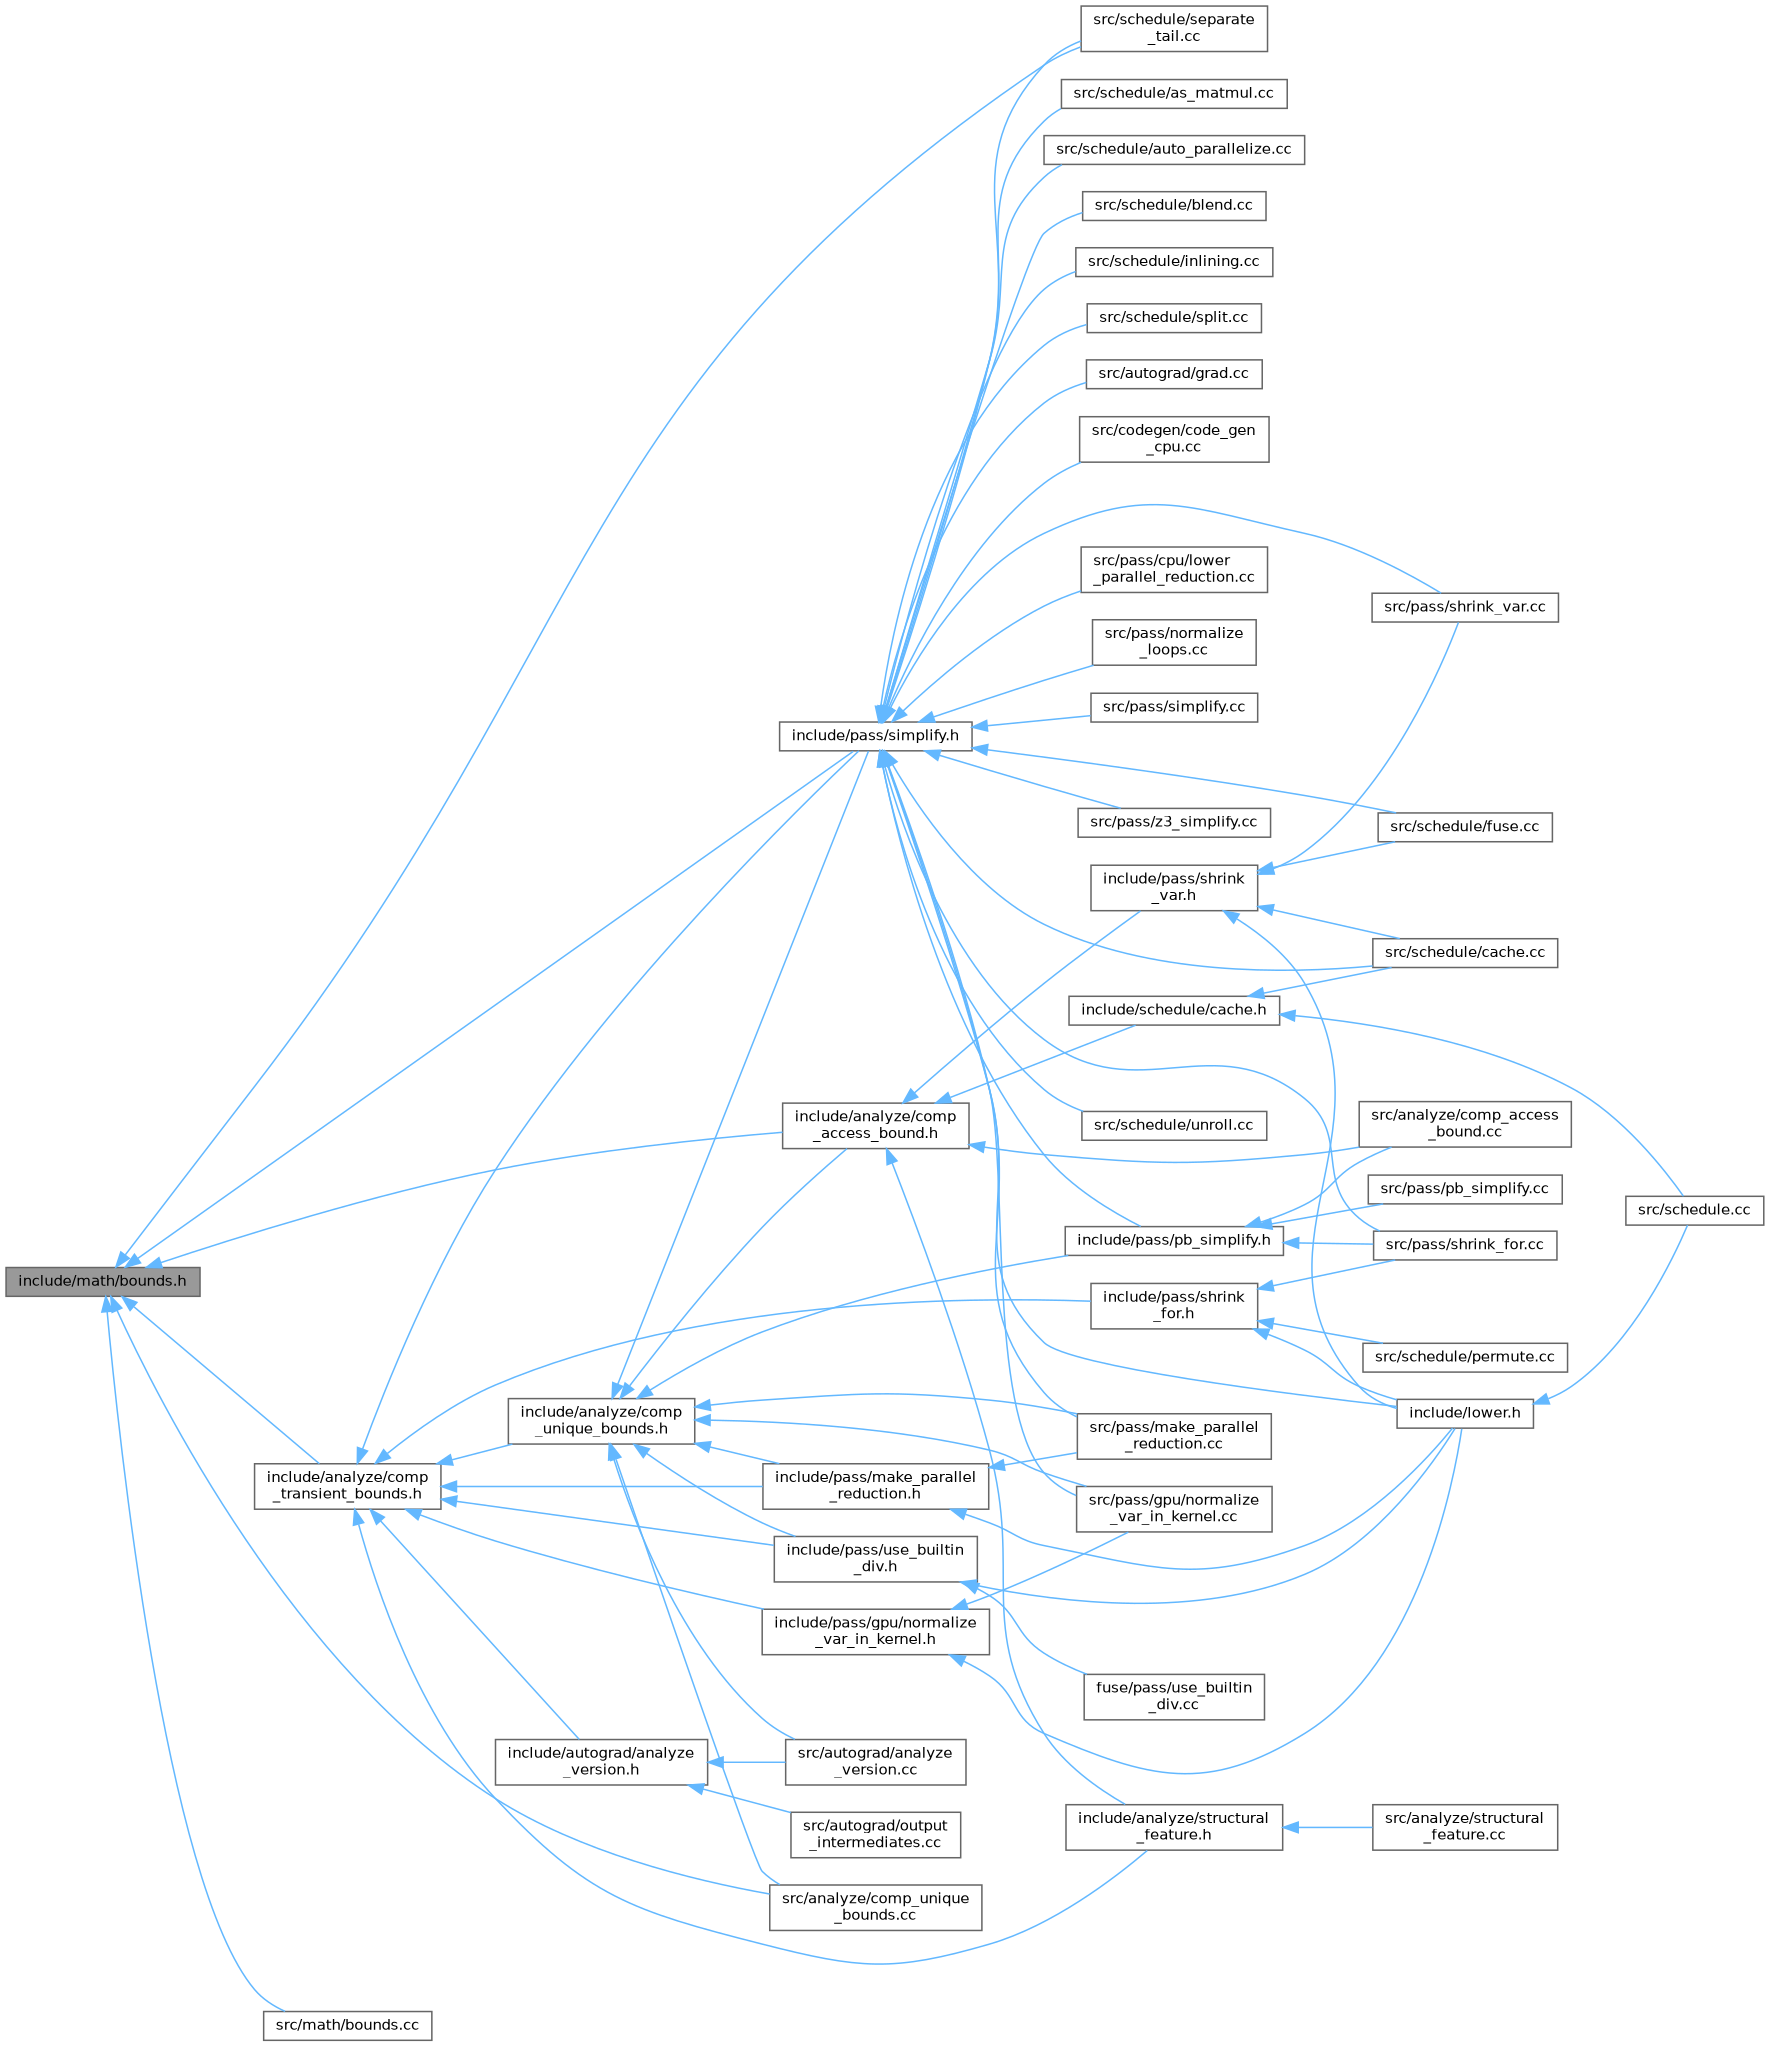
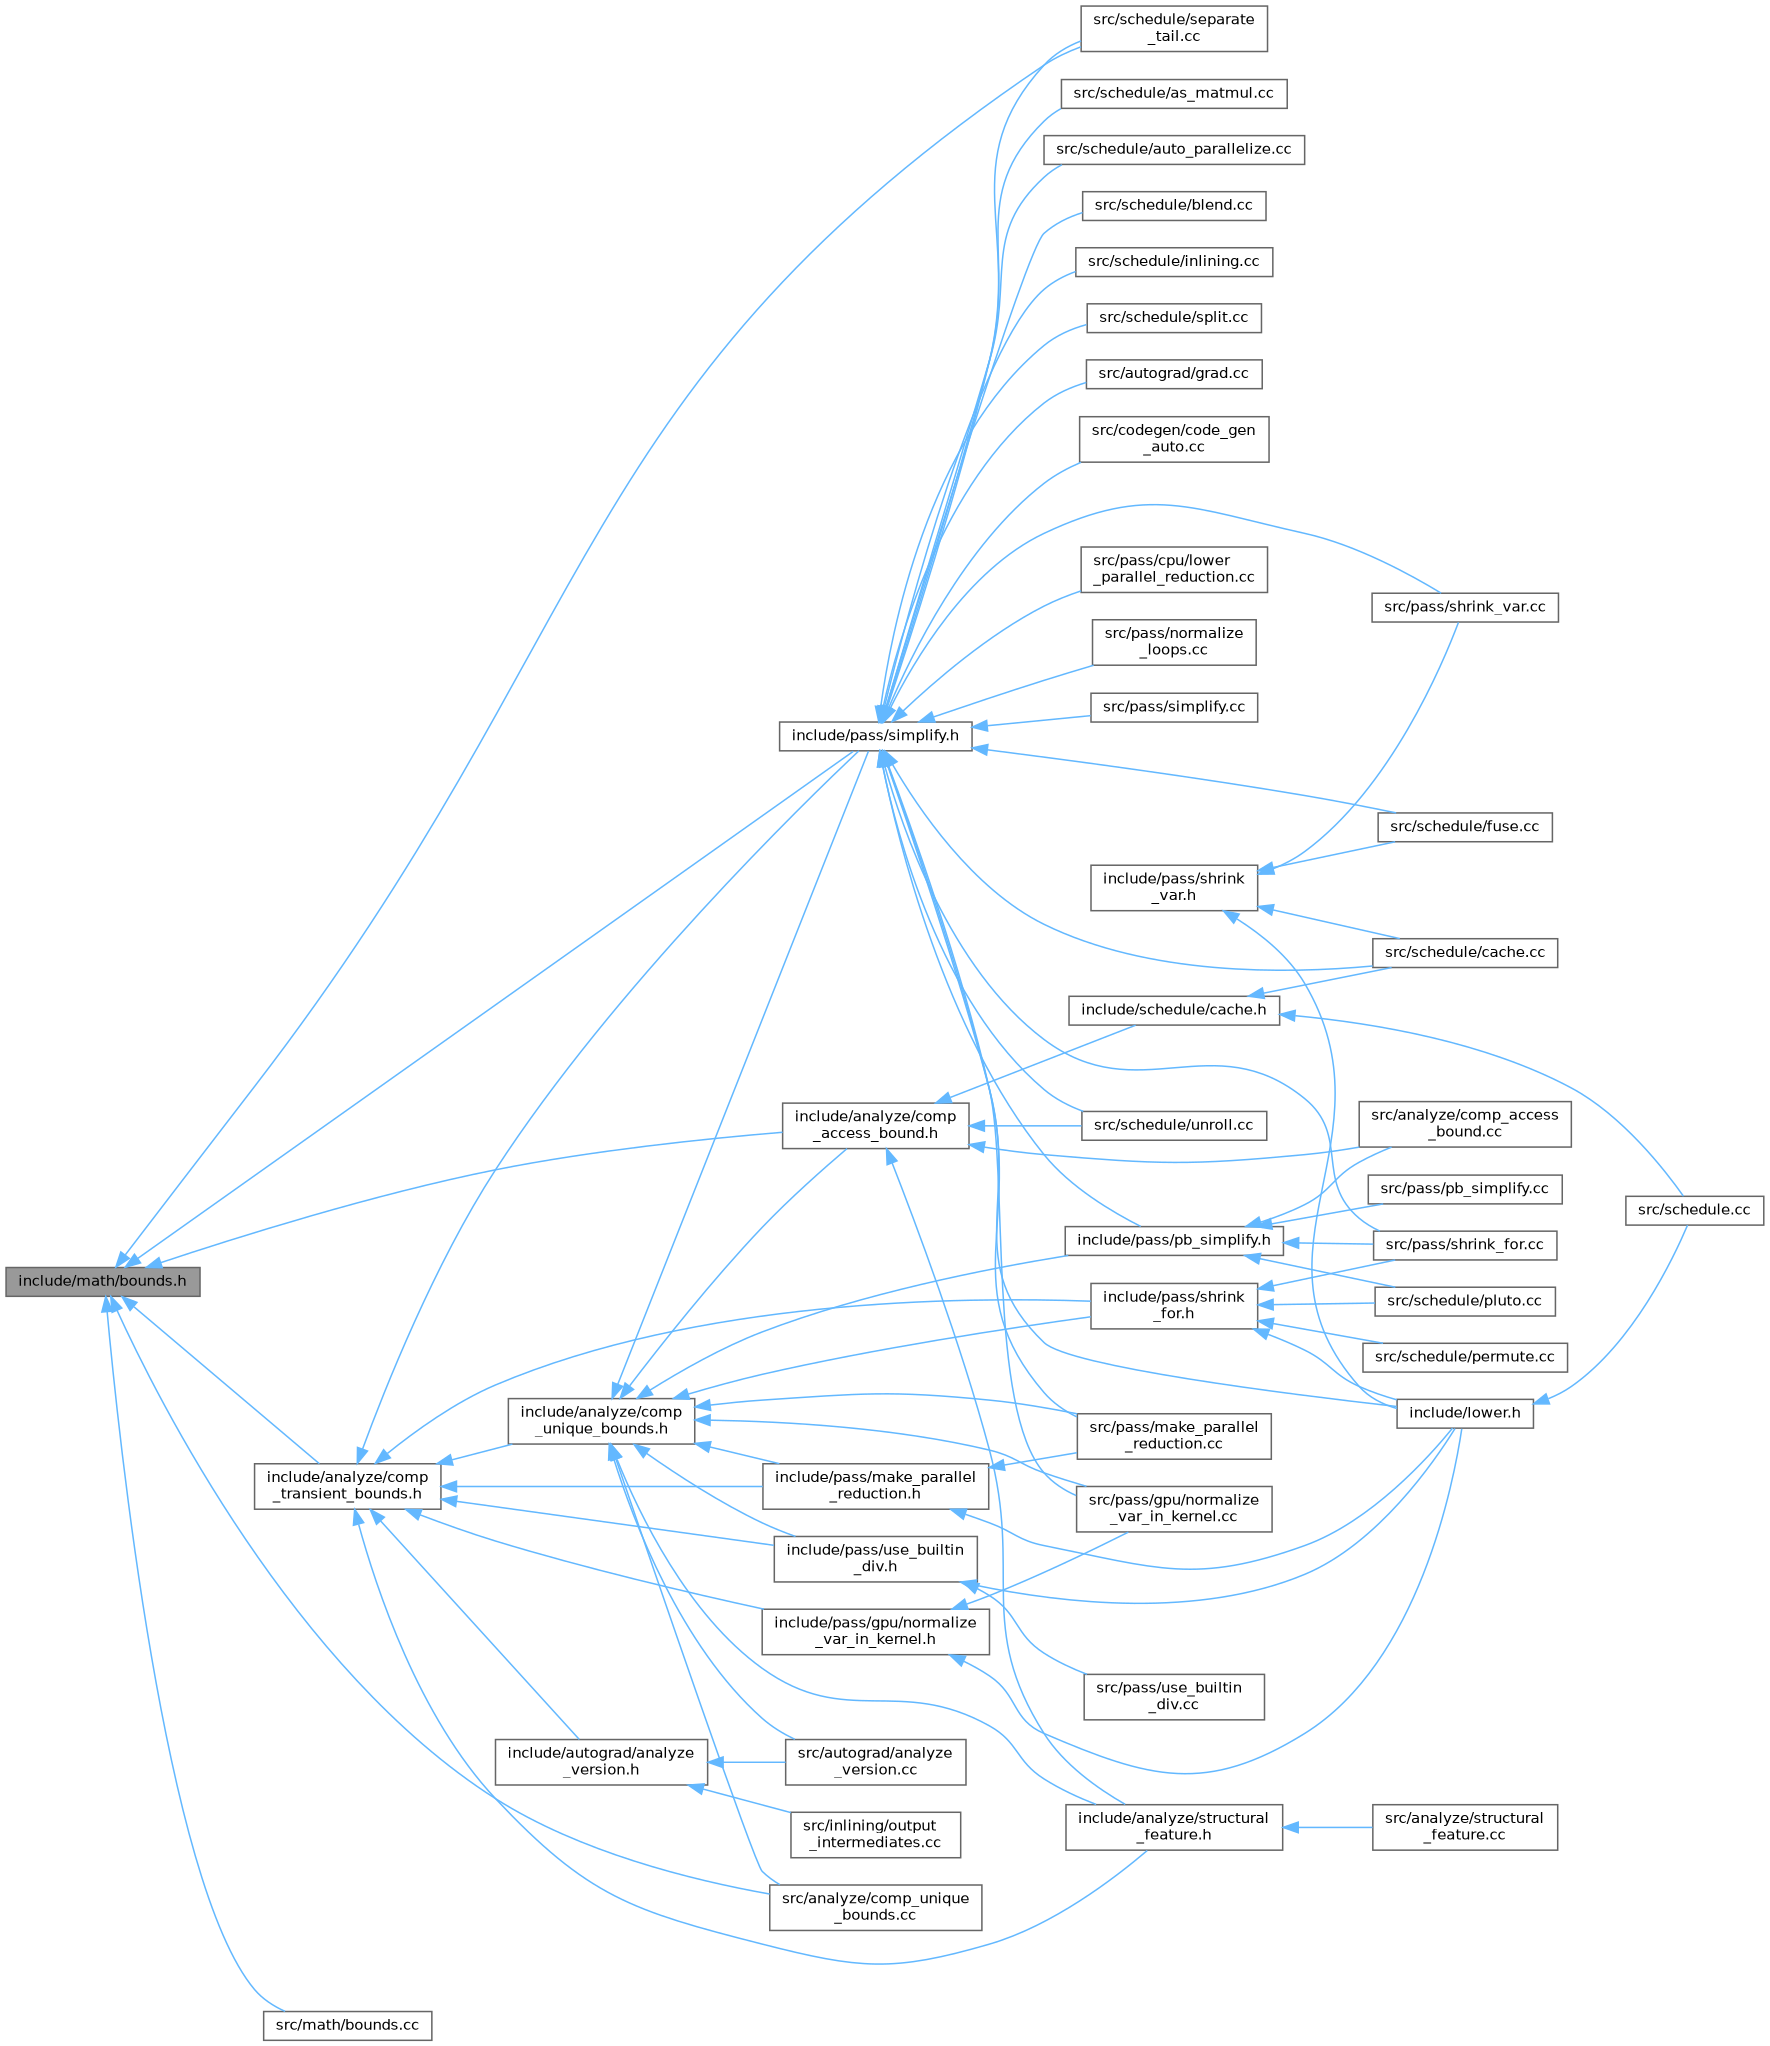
(1174, 439) -> (1174, 439)
(1174, 823) -> none
(1025, 999) -> (1035, 1126)
none -> (1465, 1302)
none -> (888, 1349)
none -> (814, 1694)
(1174, 1697) -> (1174, 1697)
(876, 1835) -> (876, 1835)
